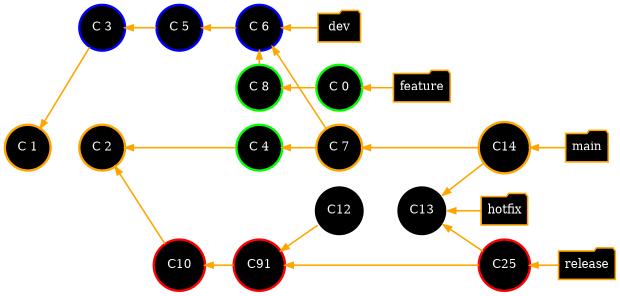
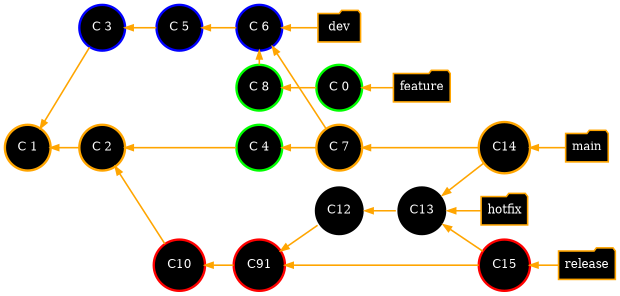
none -> (69, 148)
none -> (385, 211)
(504, 265) -> (504, 265)
